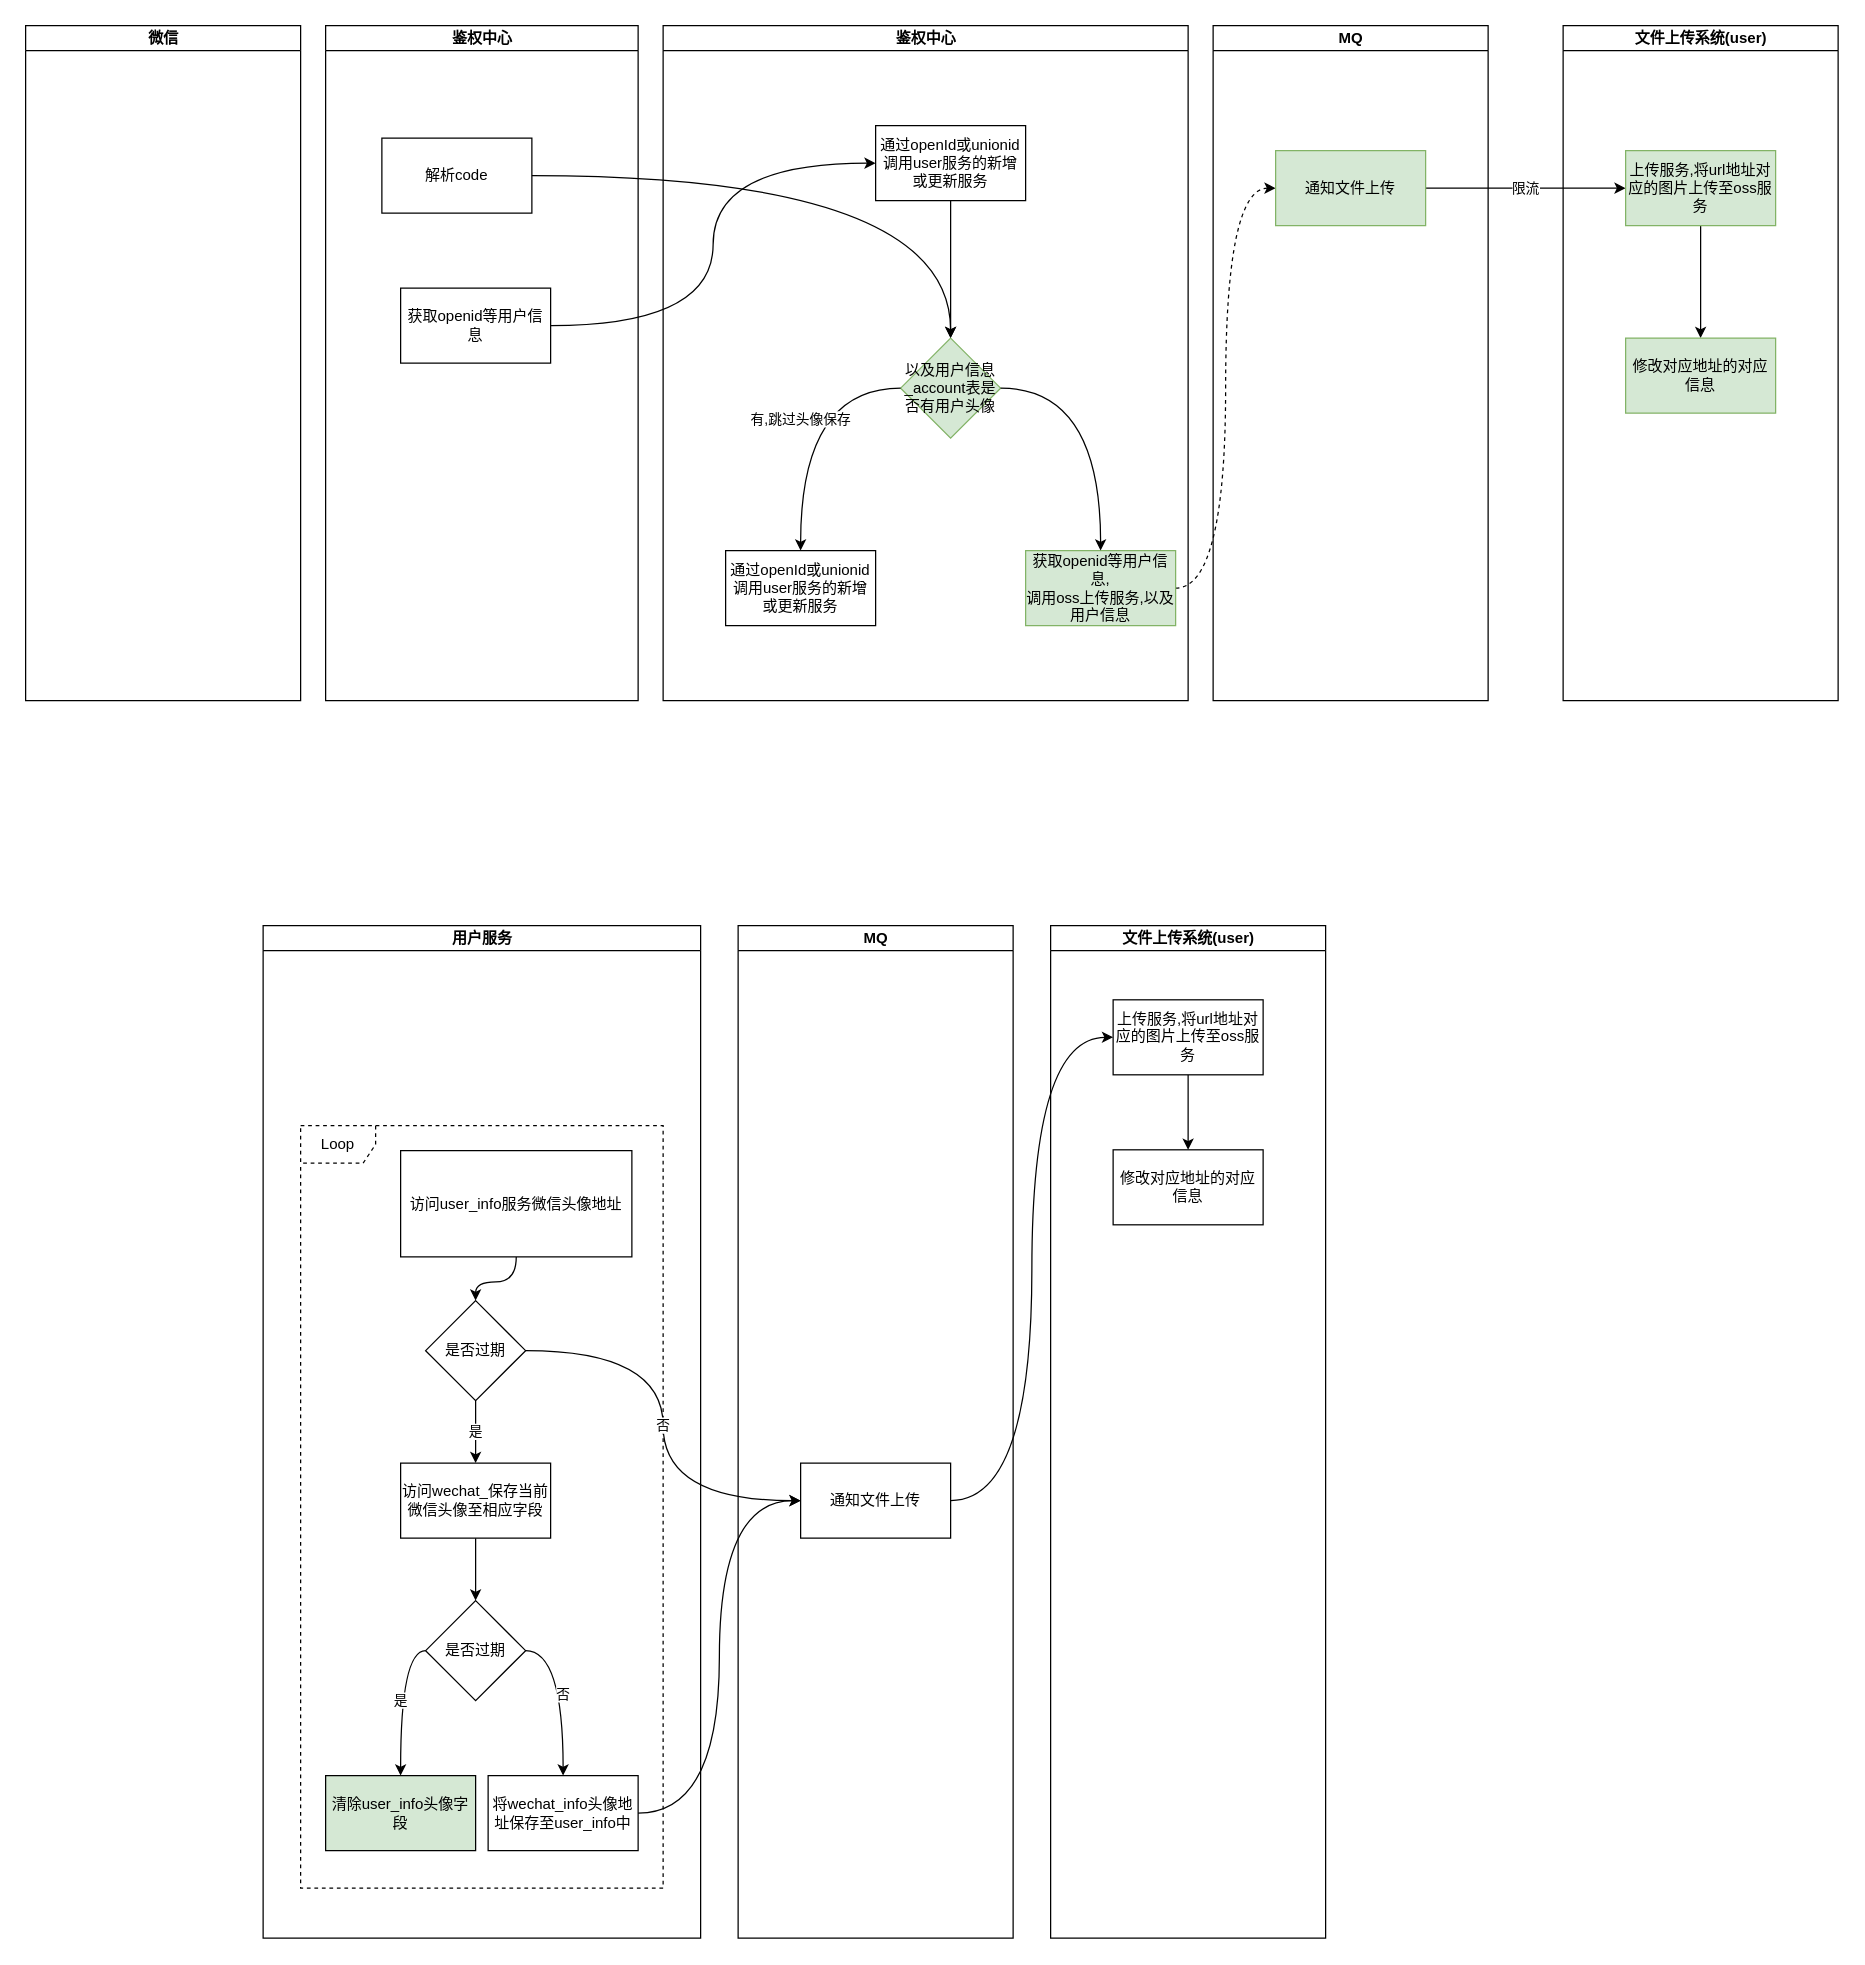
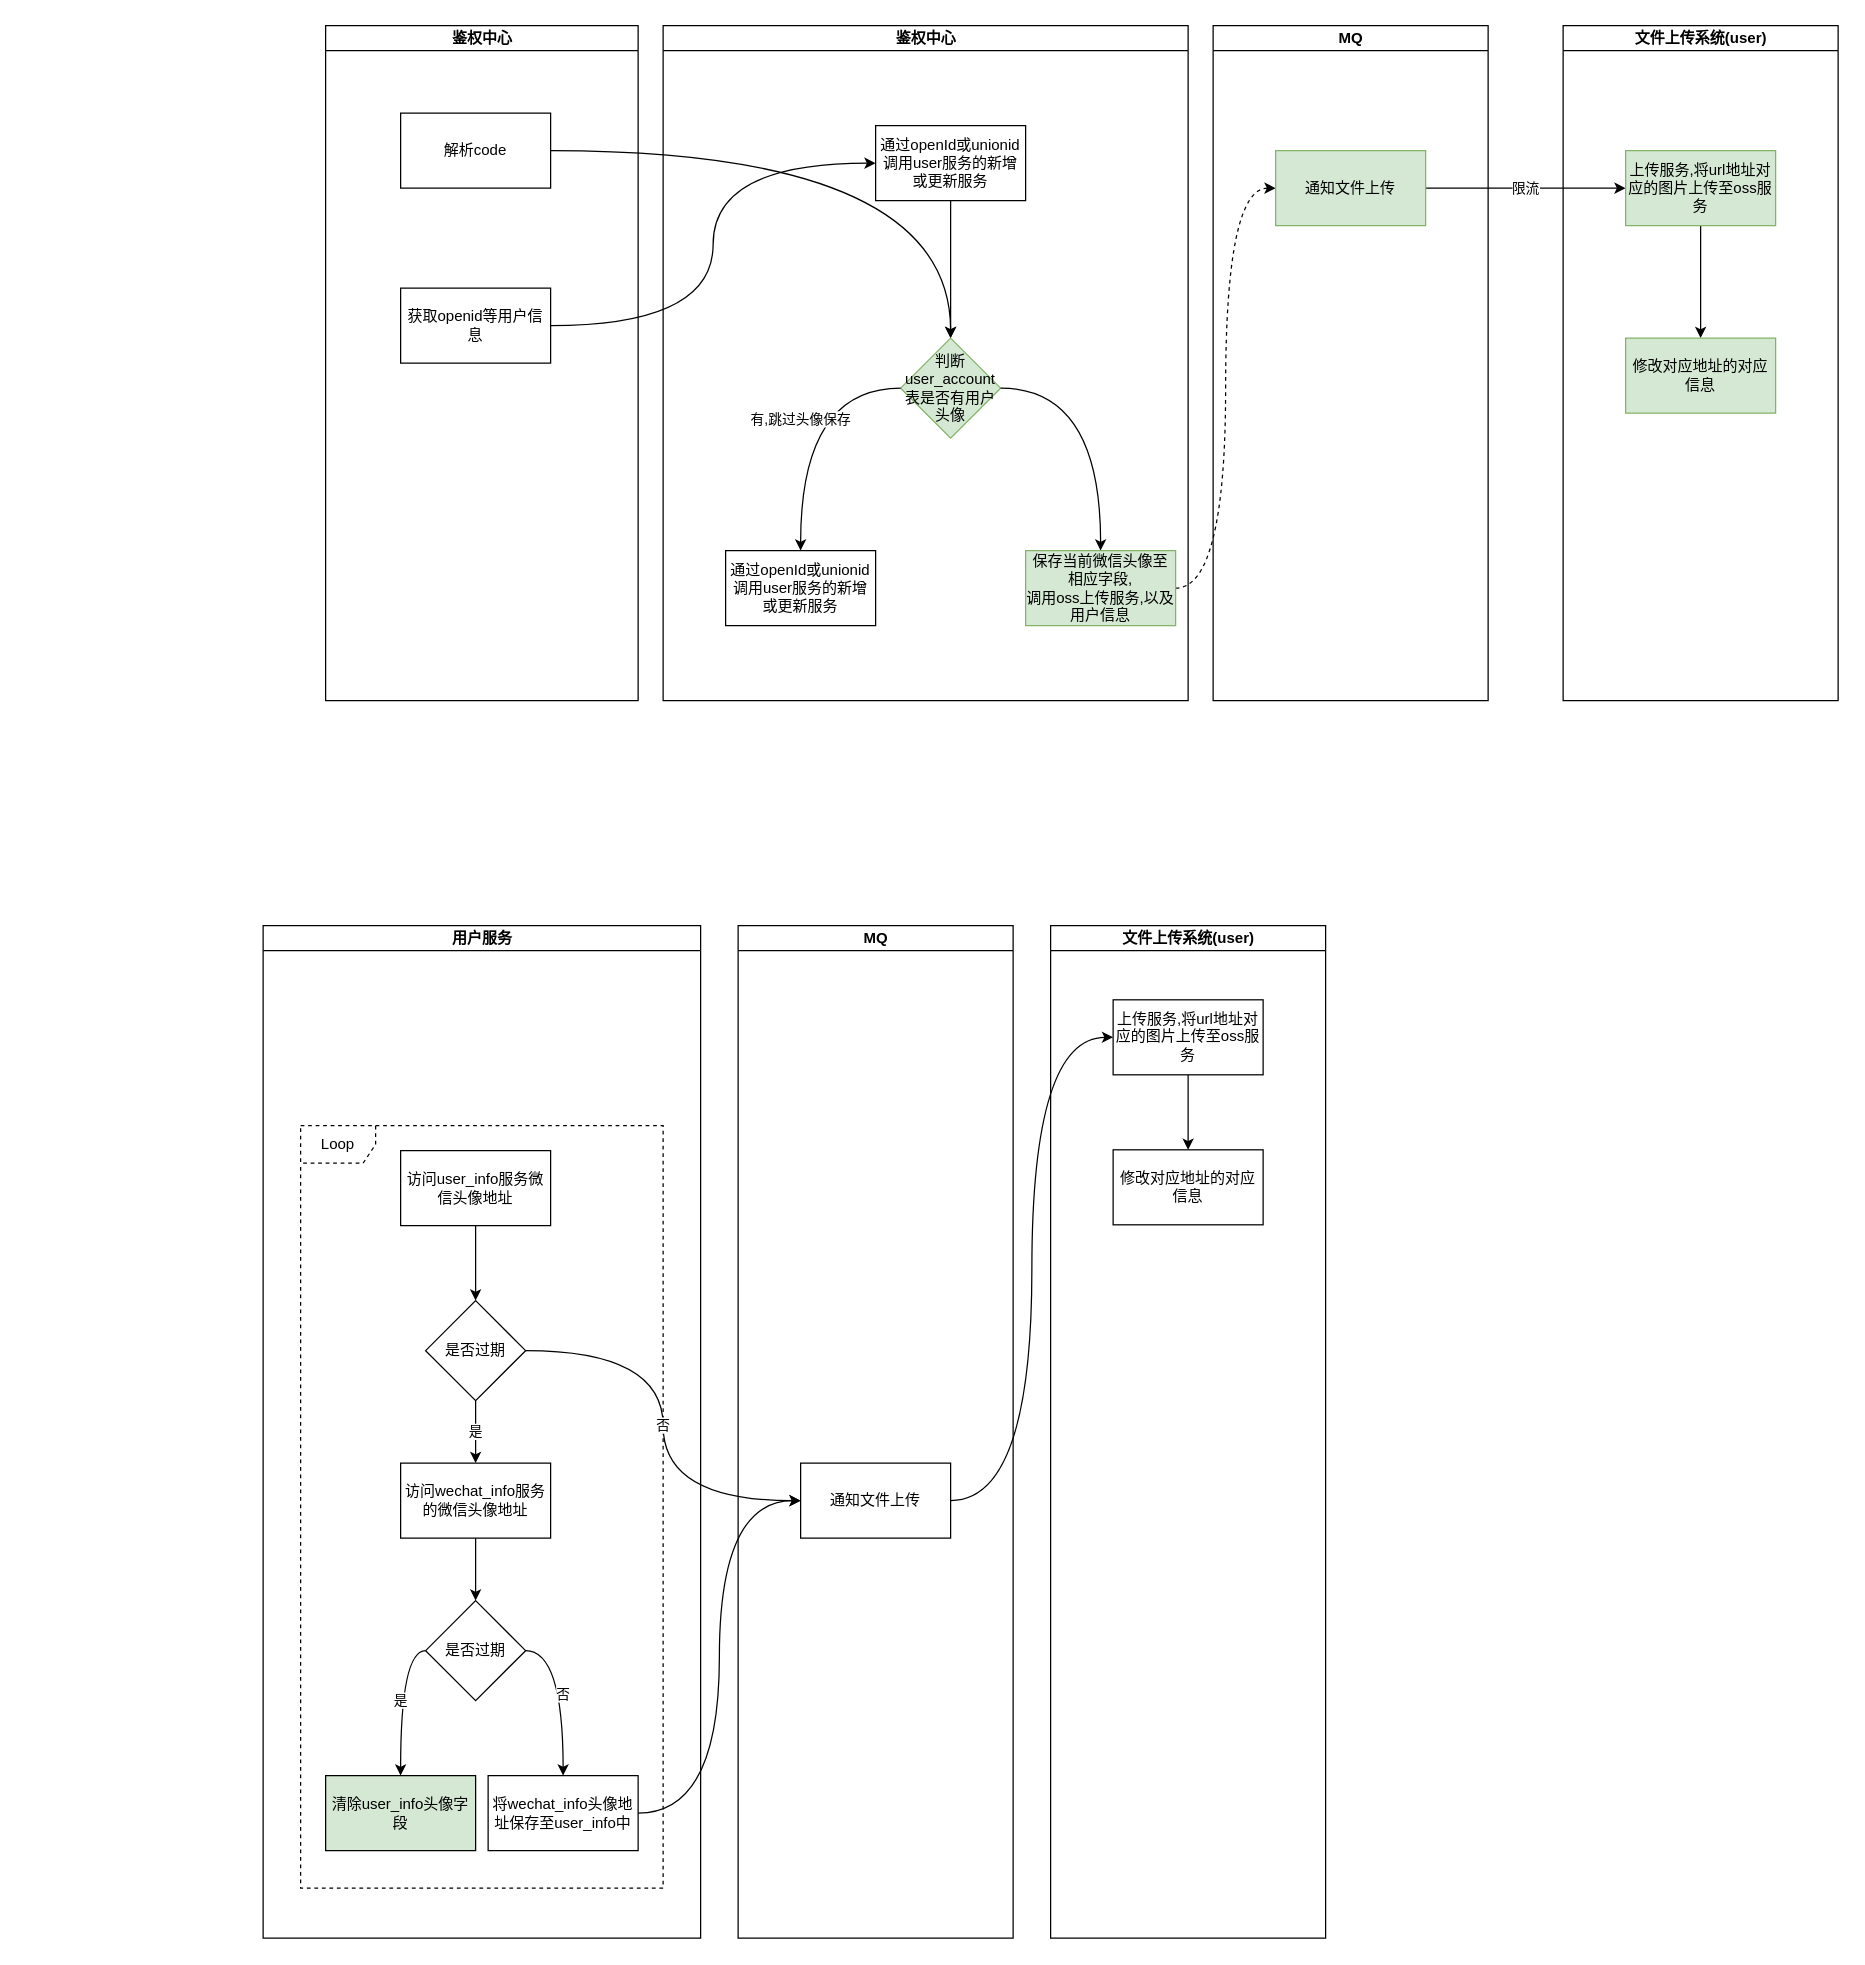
(457, 176) -> (476, 151)
(163, 363) -> none
(951, 388) -> (951, 388)
(1101, 588) -> (1101, 588)
(516, 1204) -> (476, 1188)
(476, 1501) -> (476, 1501)
